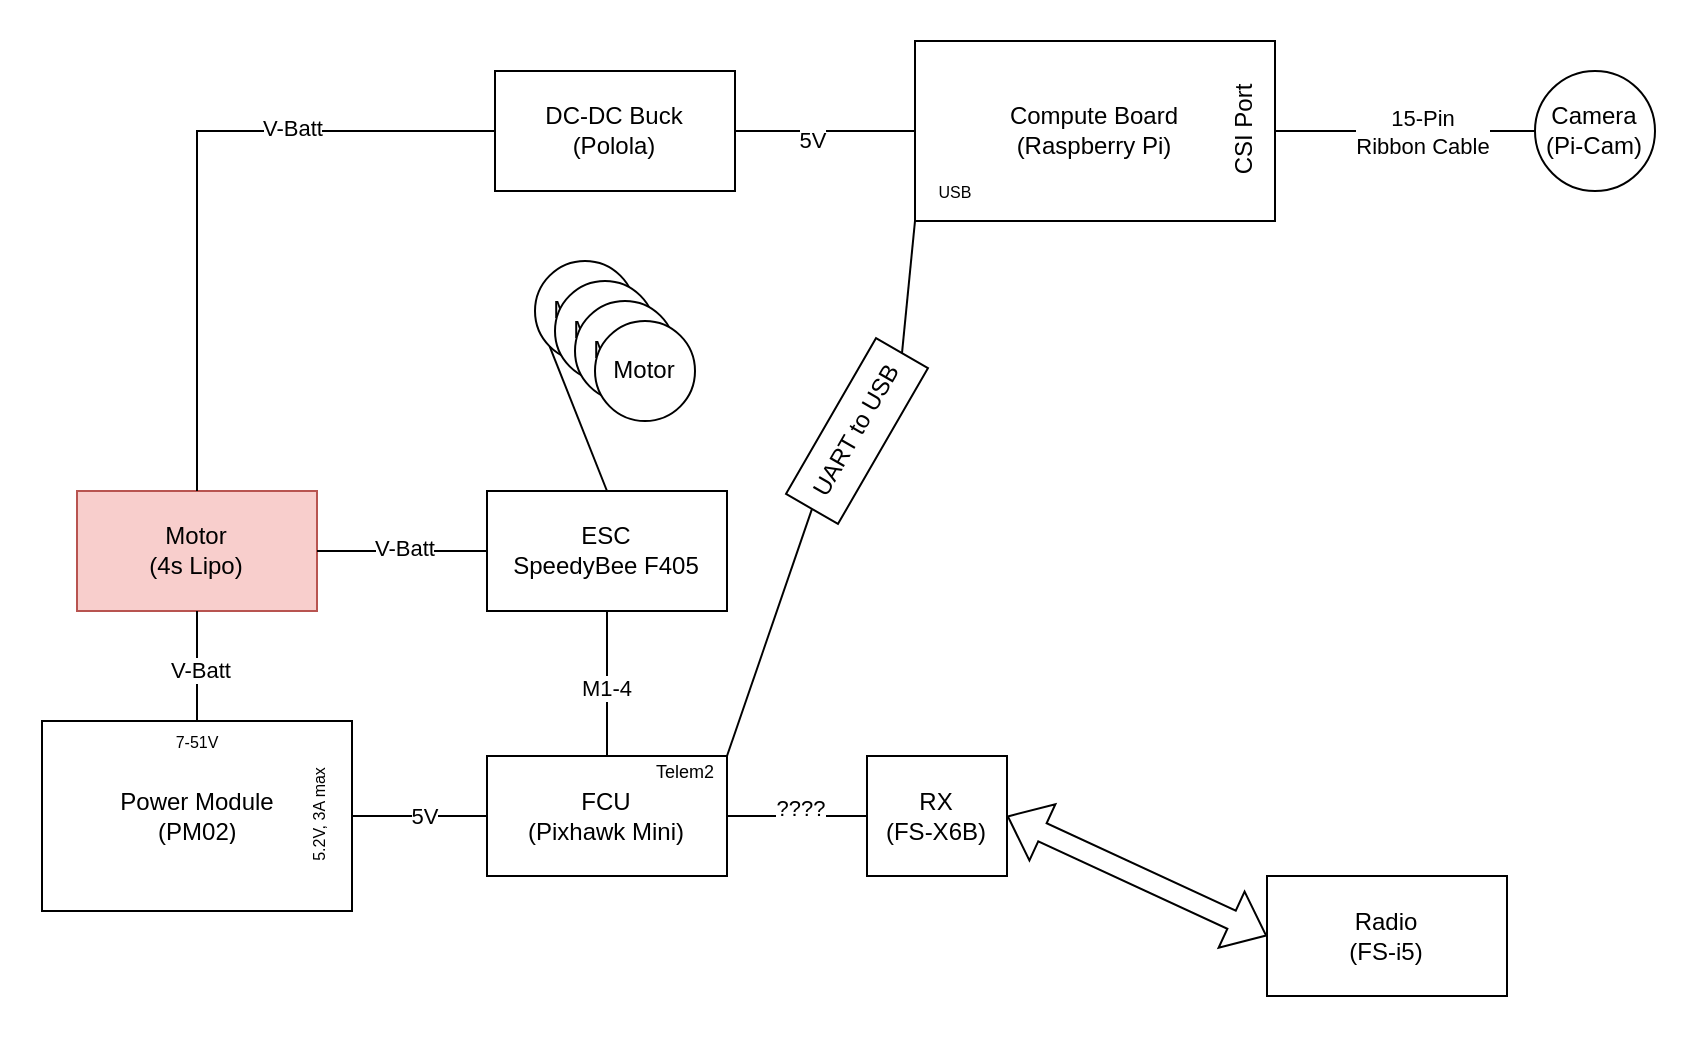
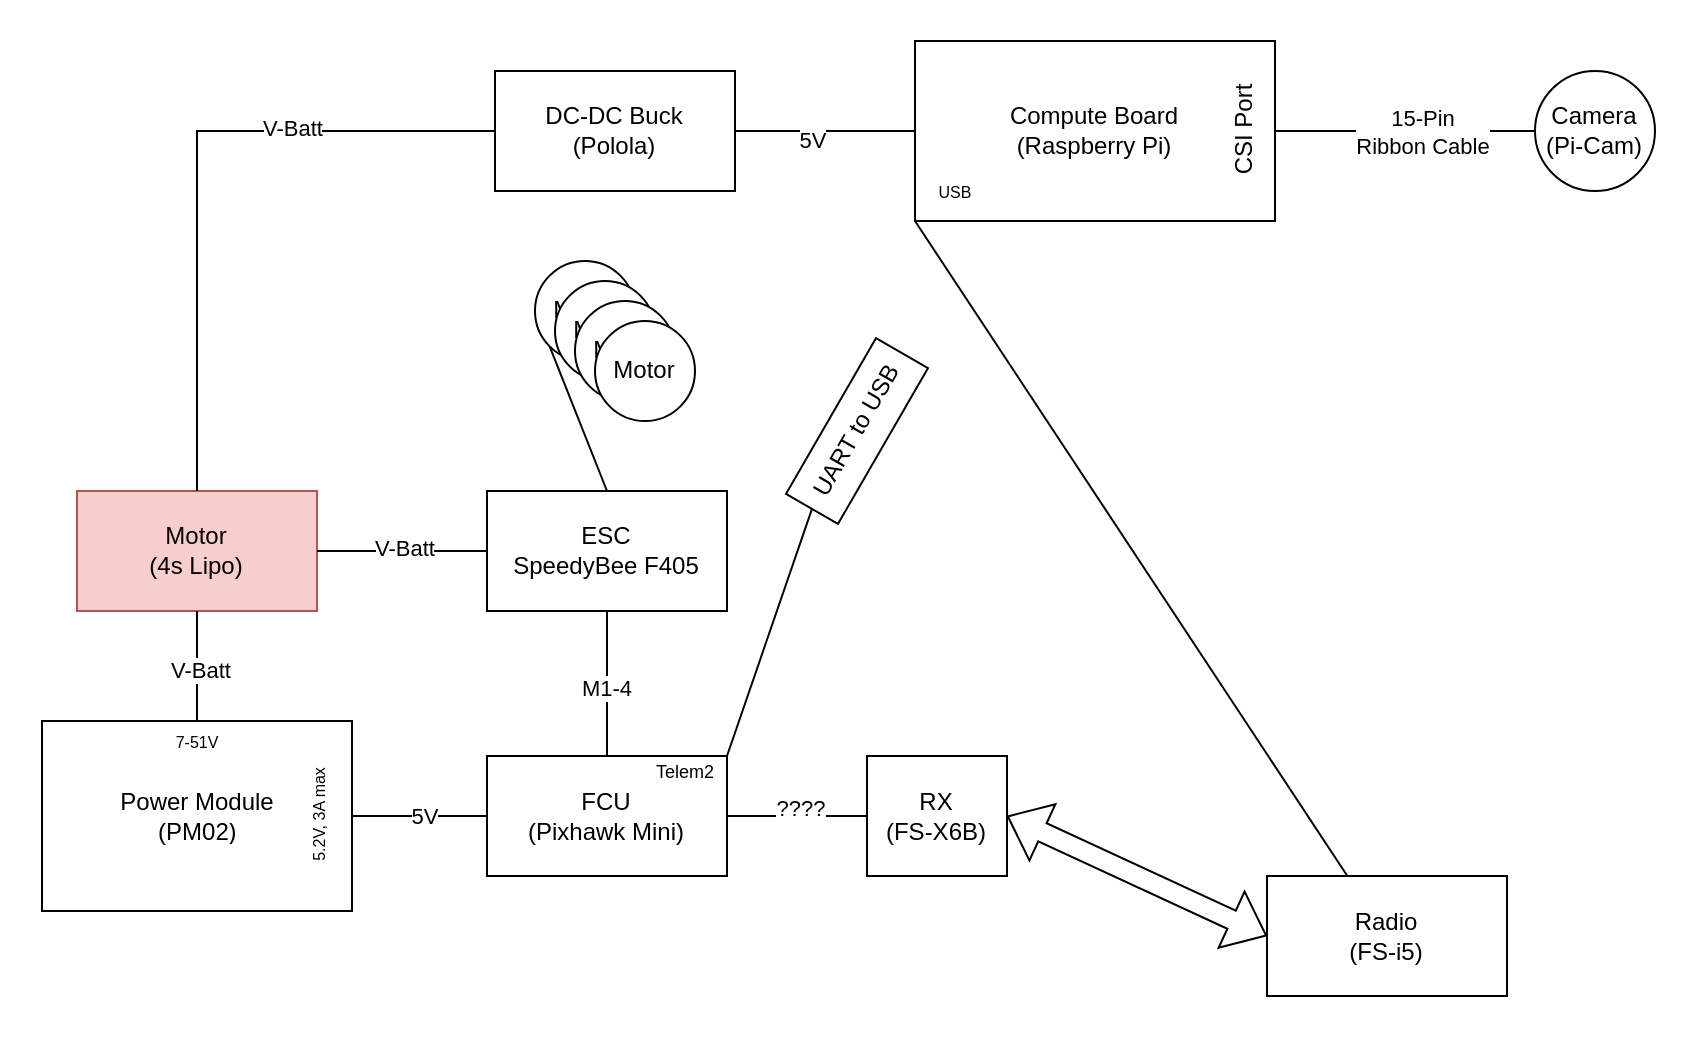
(909, 287) -> (1131, 549)
